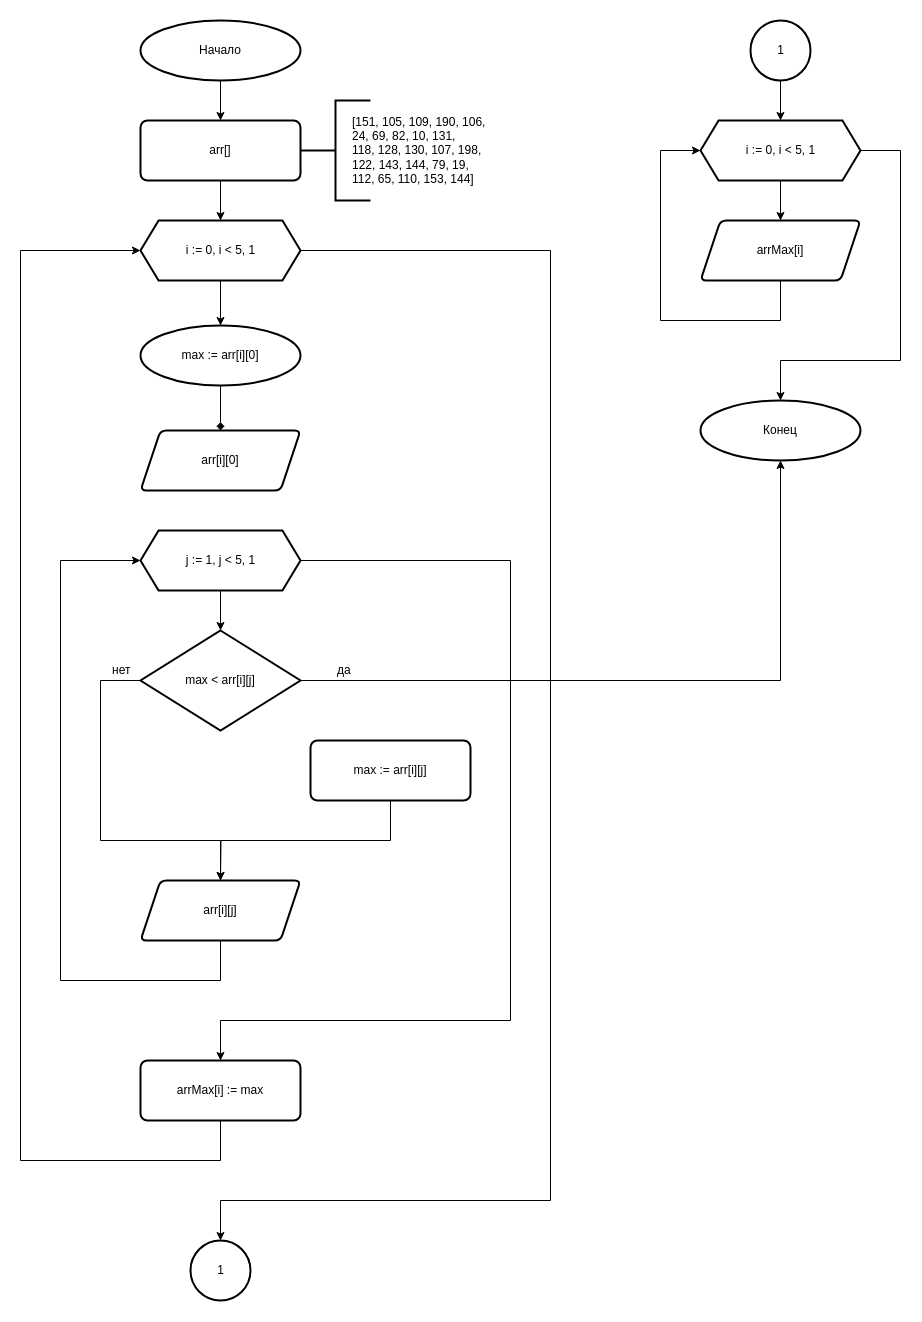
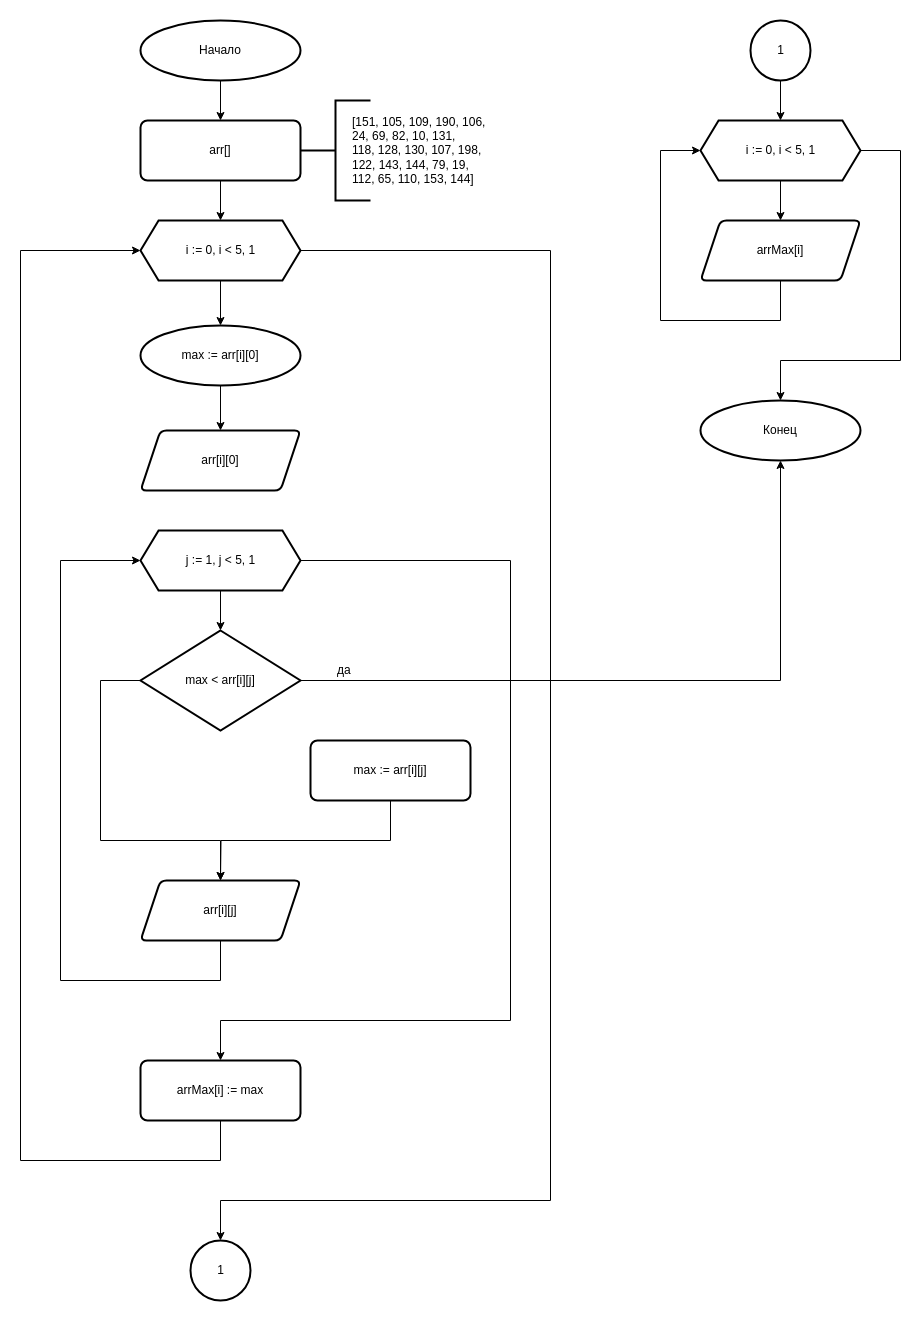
(221, 422) -> (221, 422)
(126, 671) -> none
